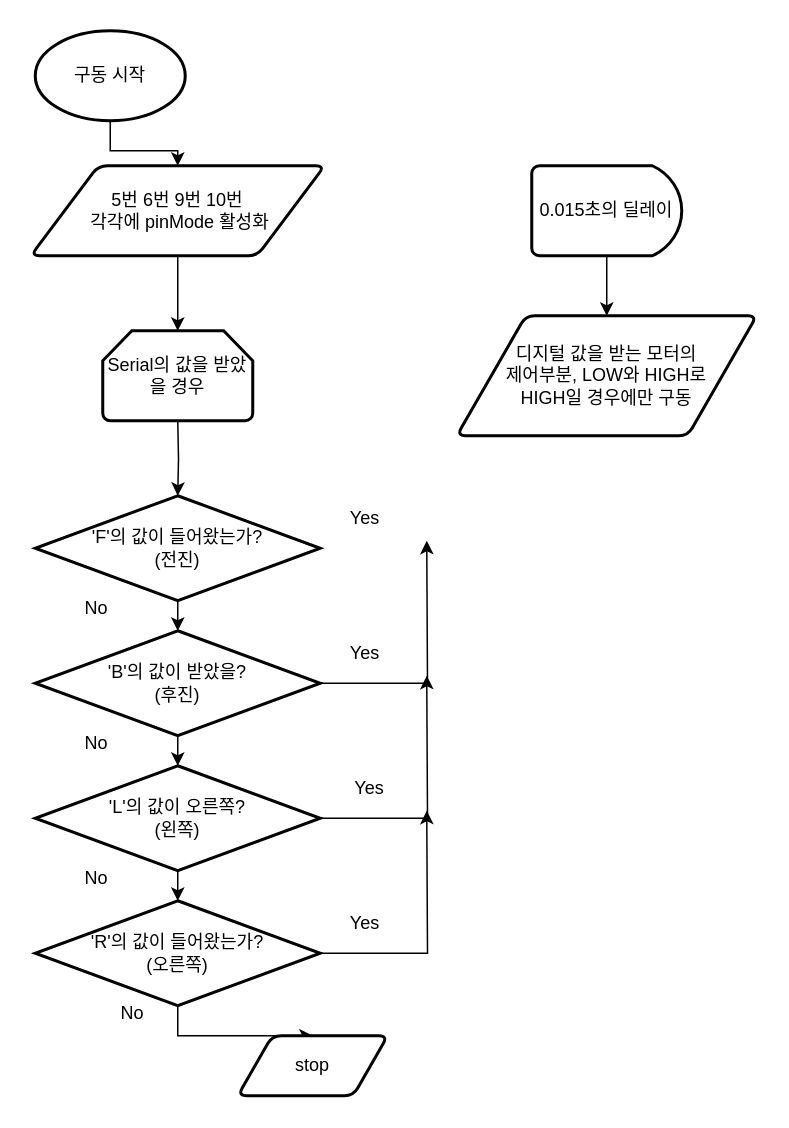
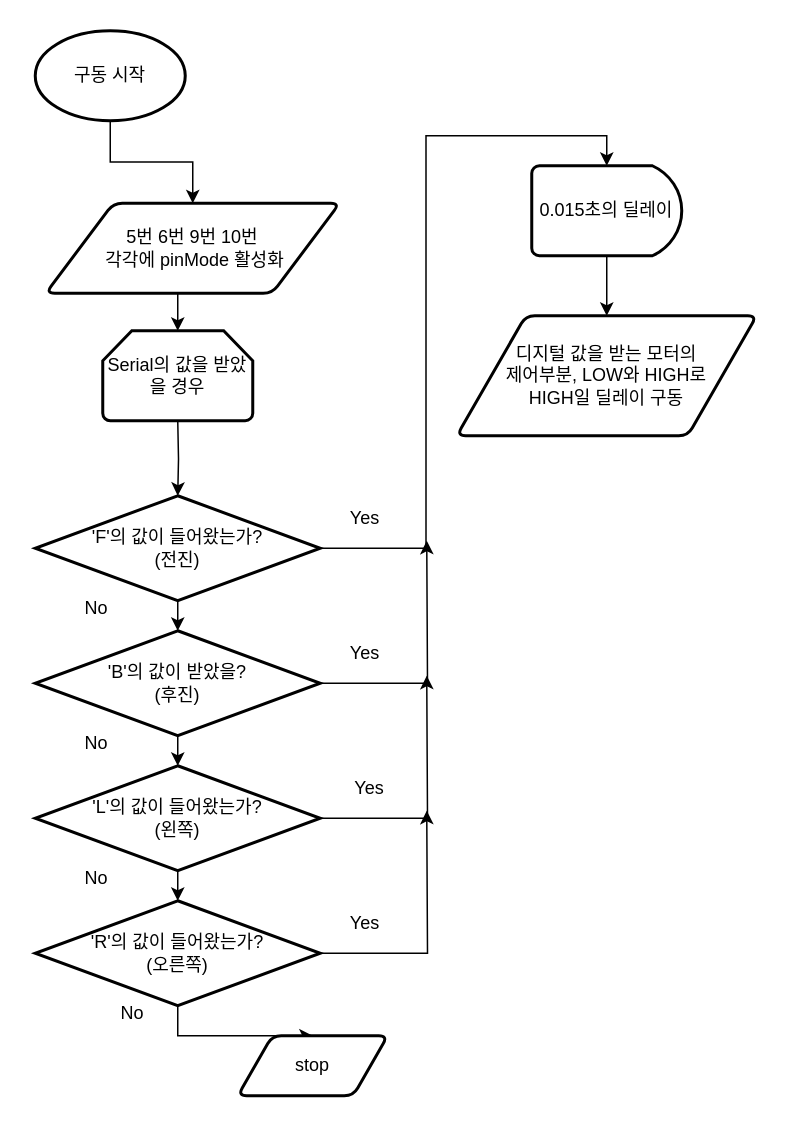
(178, 211) -> (193, 248)
none -> (426, 294)
(607, 376) -> (607, 376)
(178, 818) -> (178, 818)
